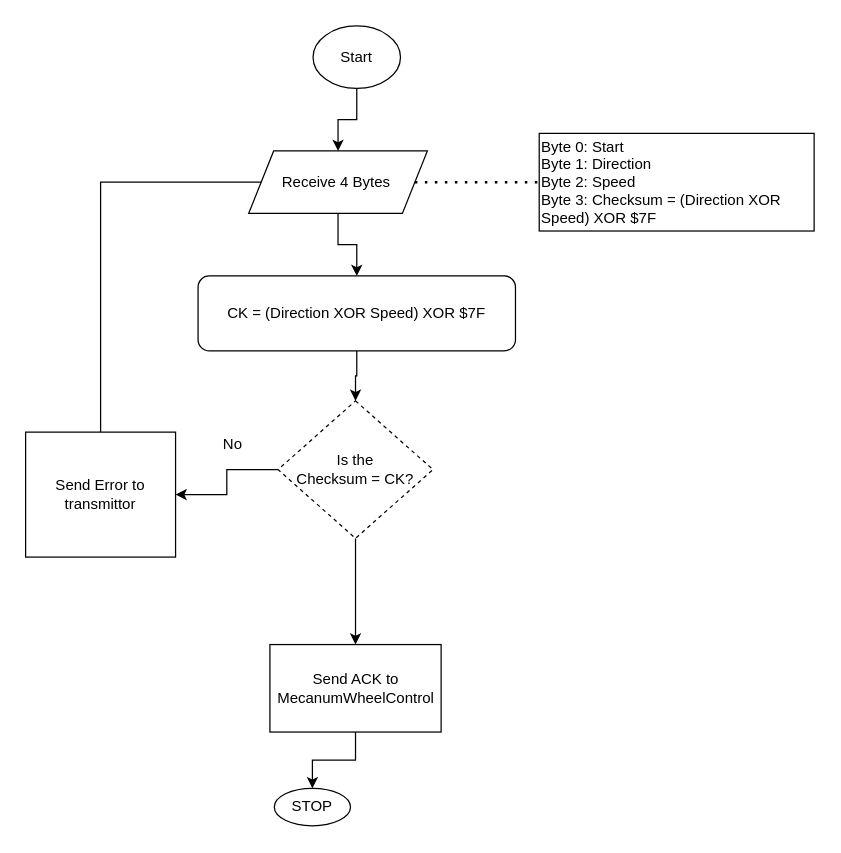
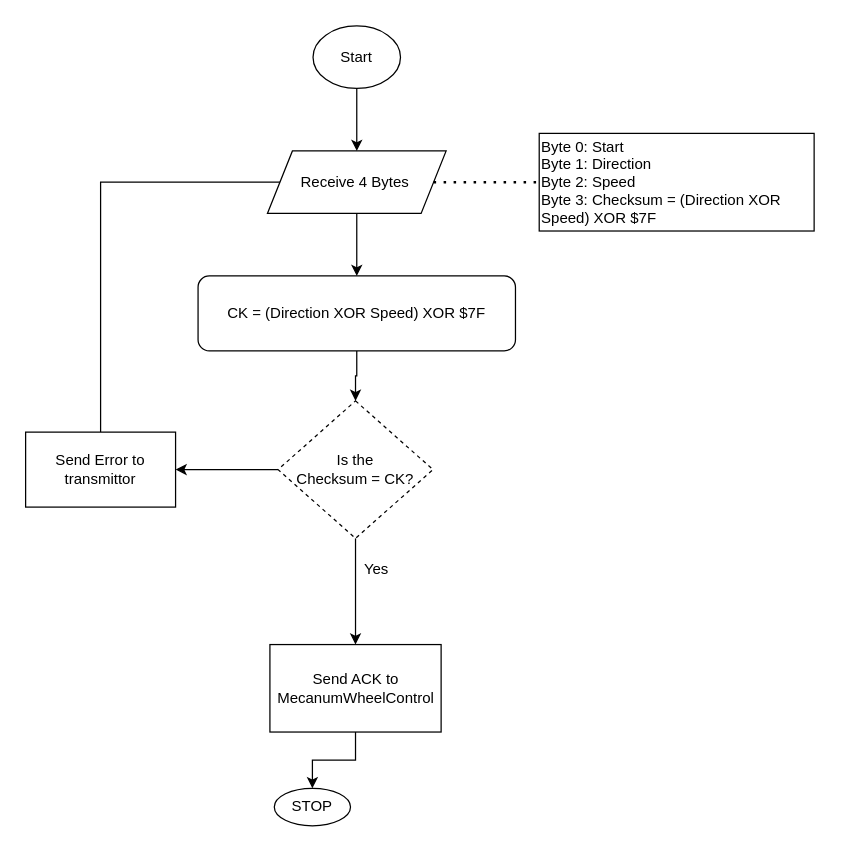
(338, 182) -> (357, 182)
(233, 444) -> none
(101, 494) -> (101, 469)
none -> (377, 569)
